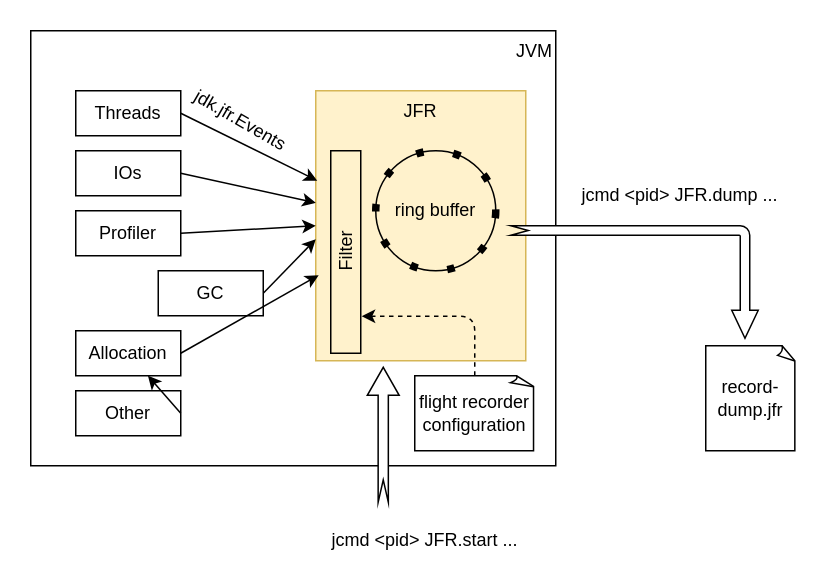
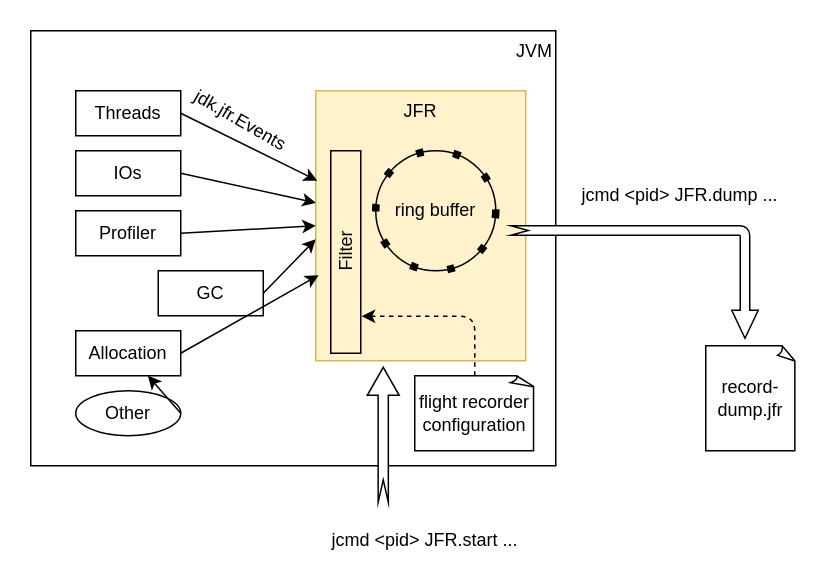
(128, 413) -> (128, 413)
